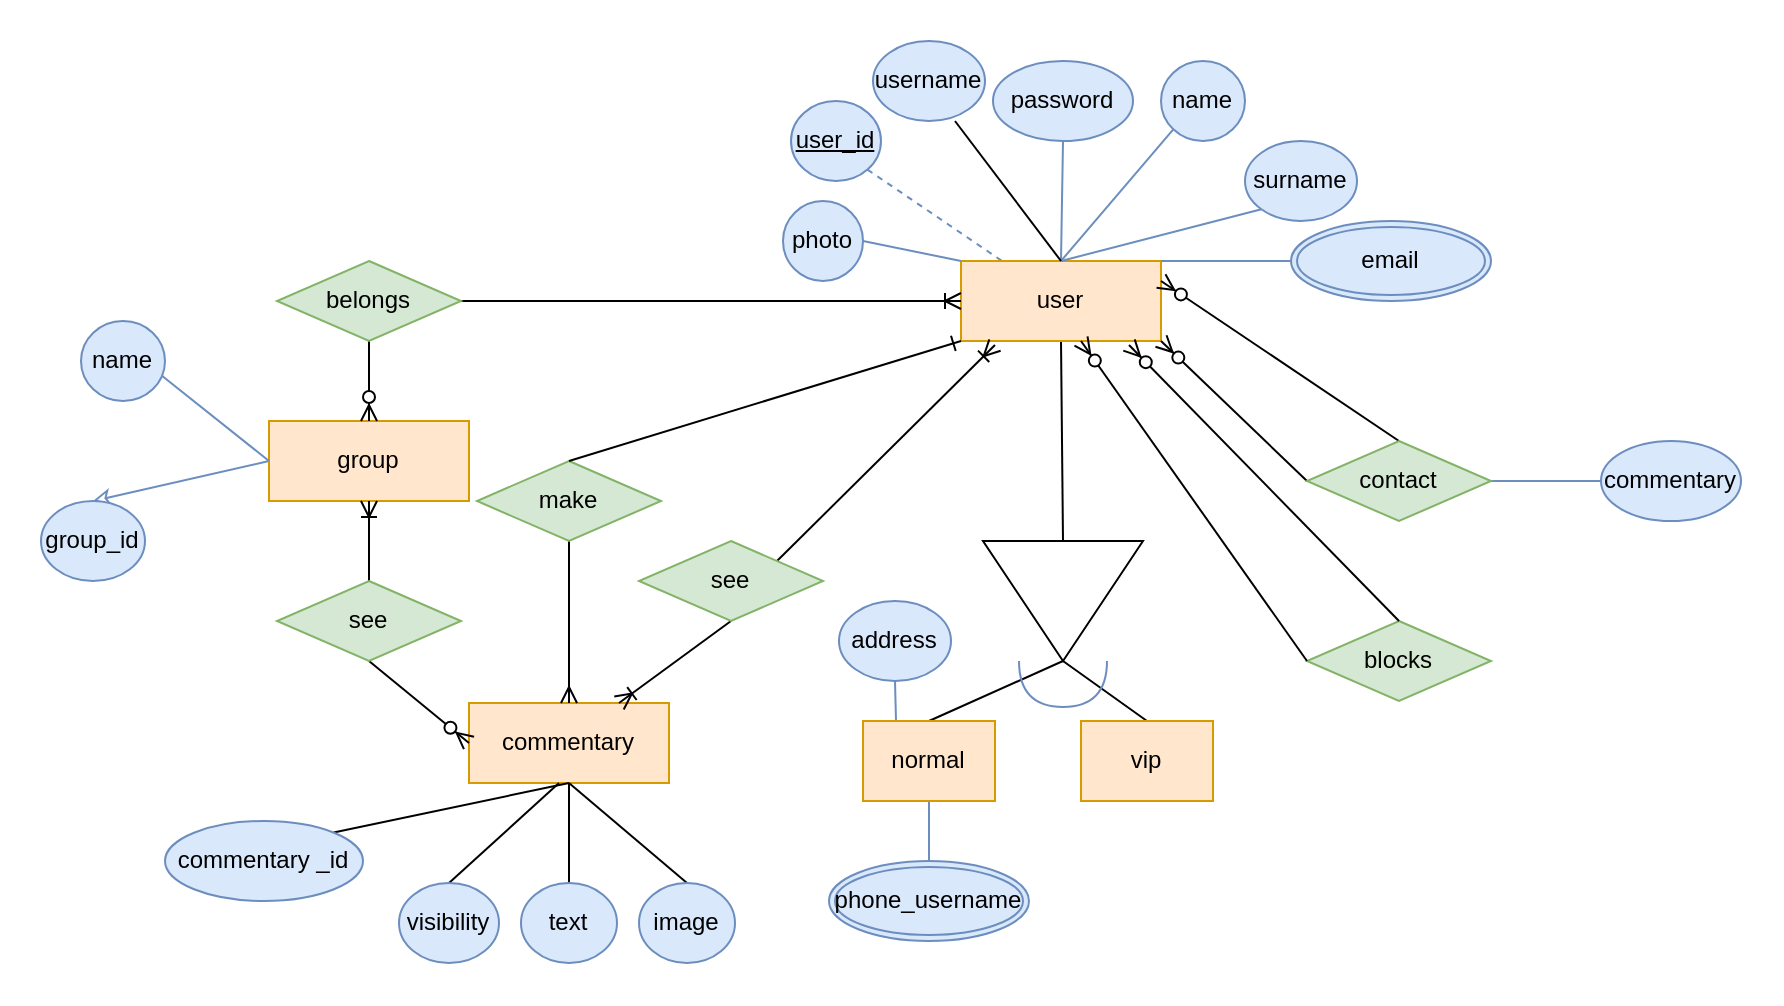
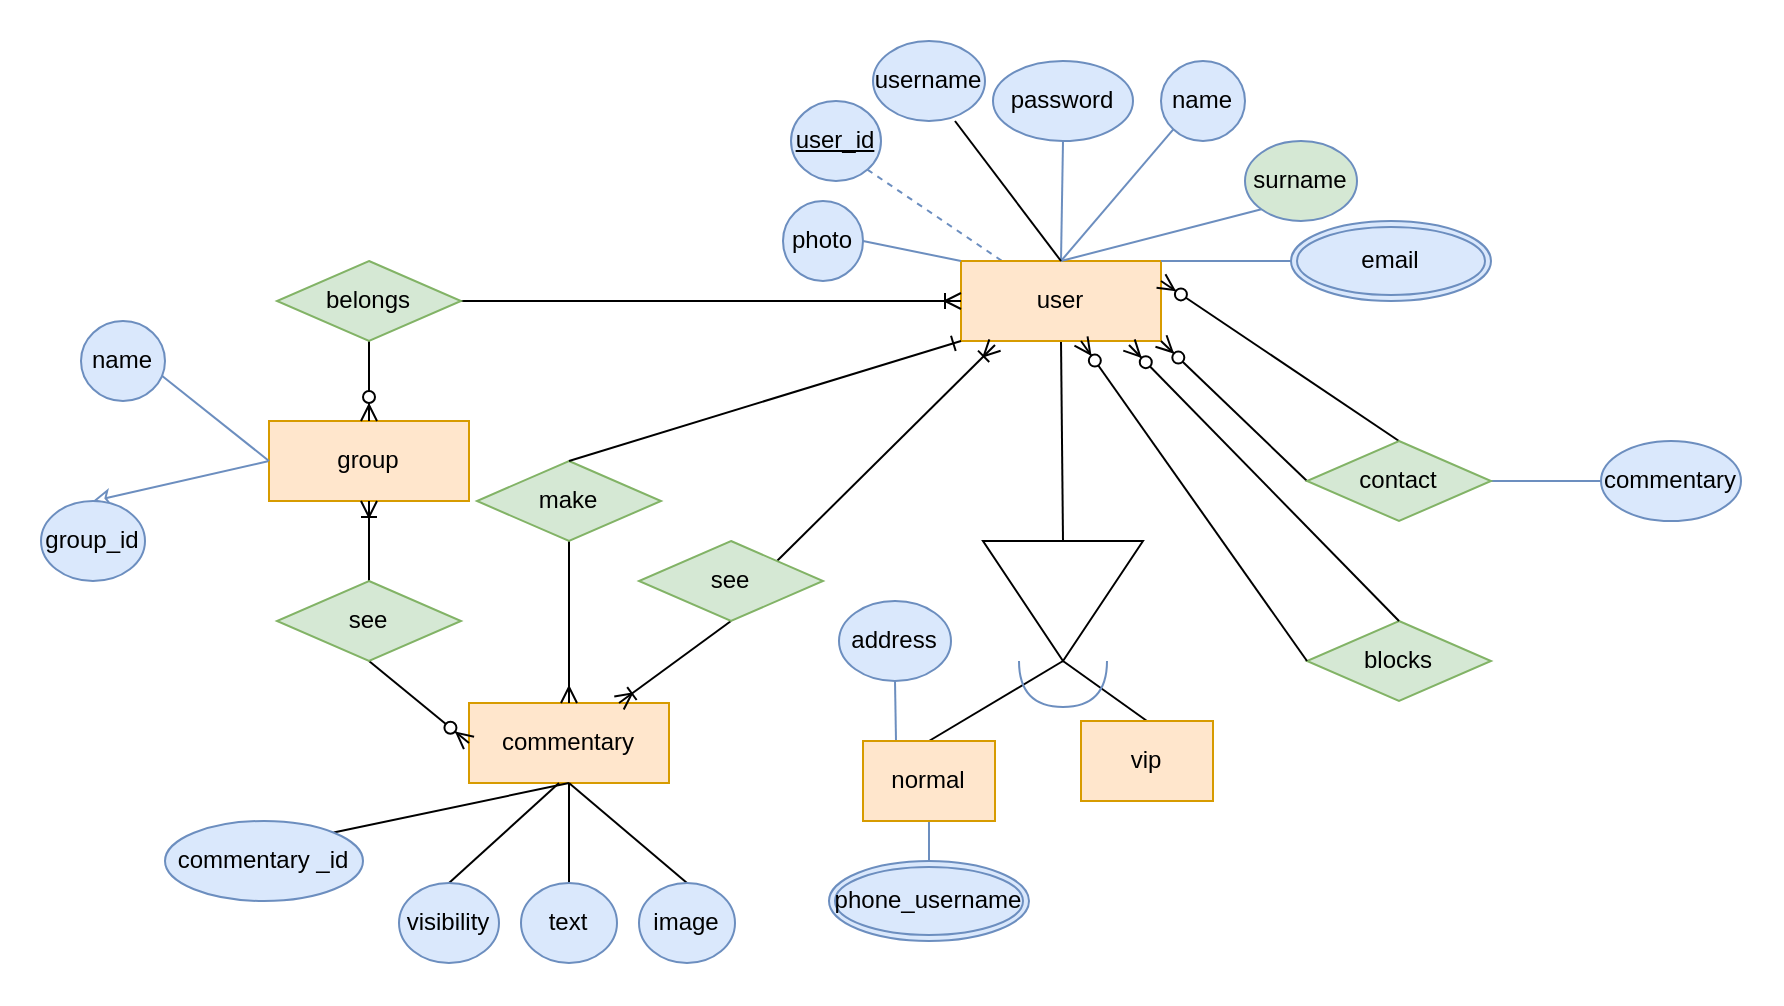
(1301, 181) -> (1301, 181)
(929, 761) -> (929, 781)
